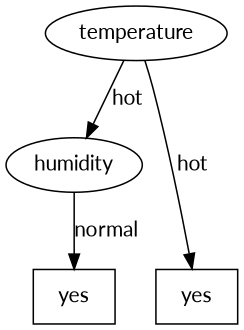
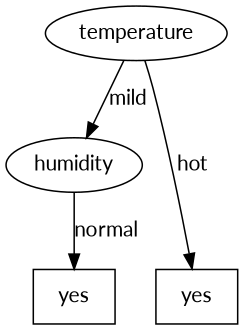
(128, 99) -> (128, 99)
